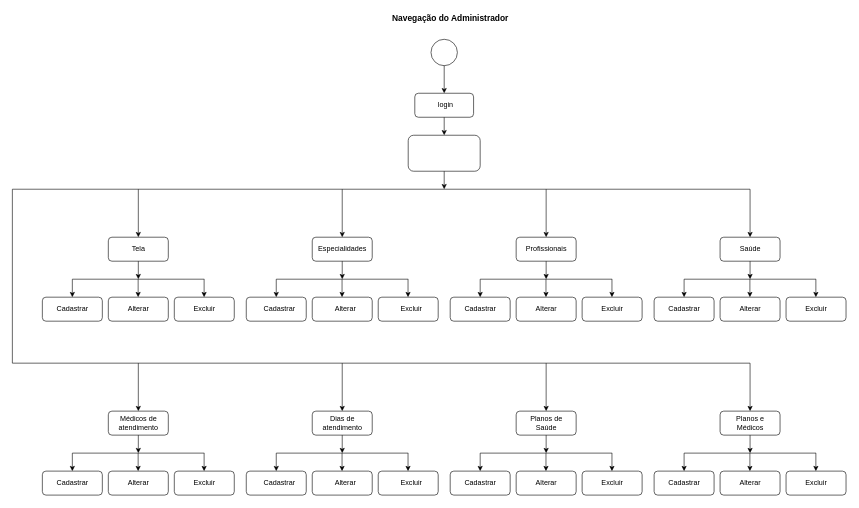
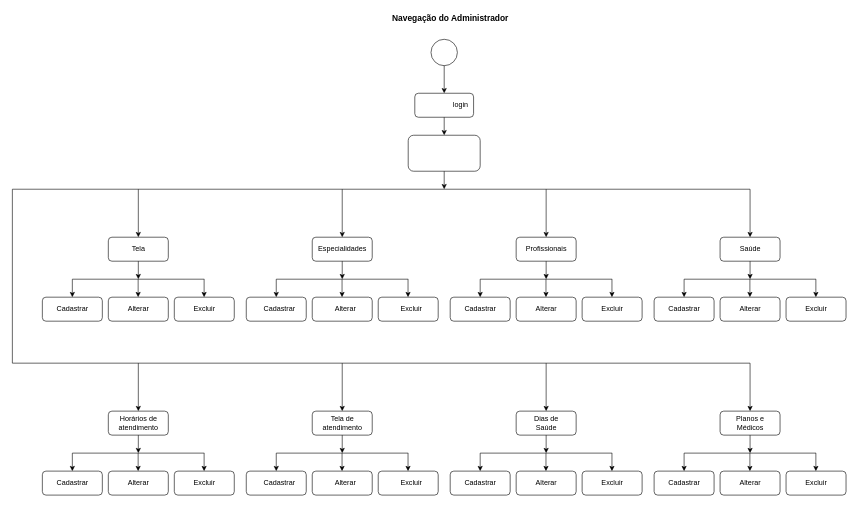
(446, 105) -> (461, 105)
(139, 423) -> (139, 423)
(343, 423) -> (343, 423)
(547, 423) -> (547, 423)
